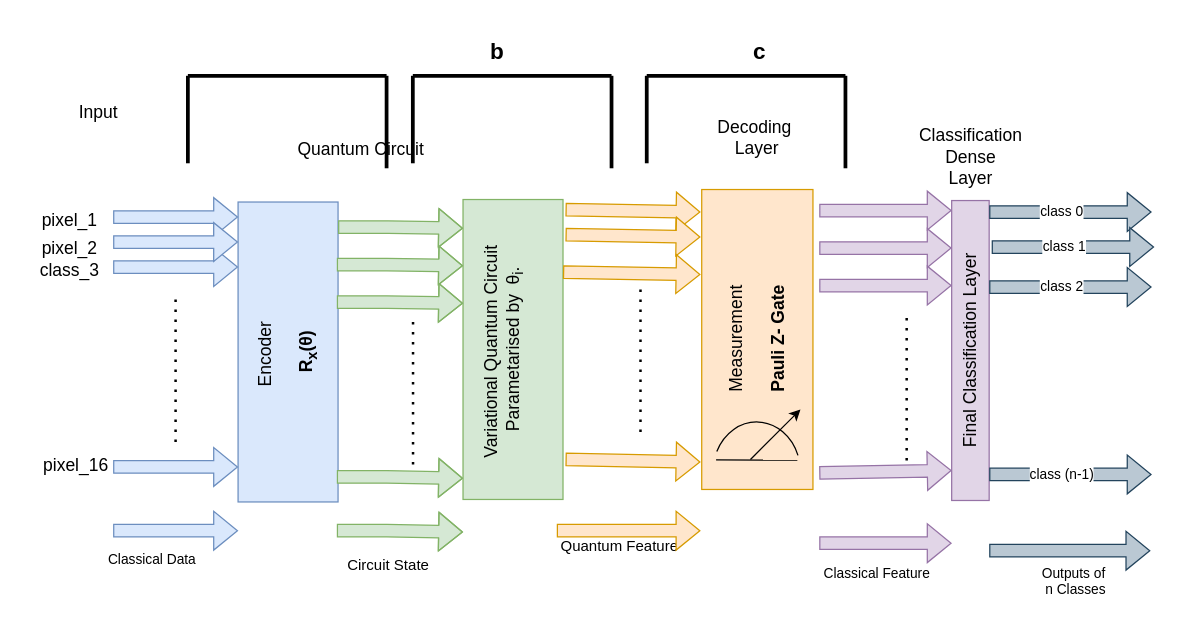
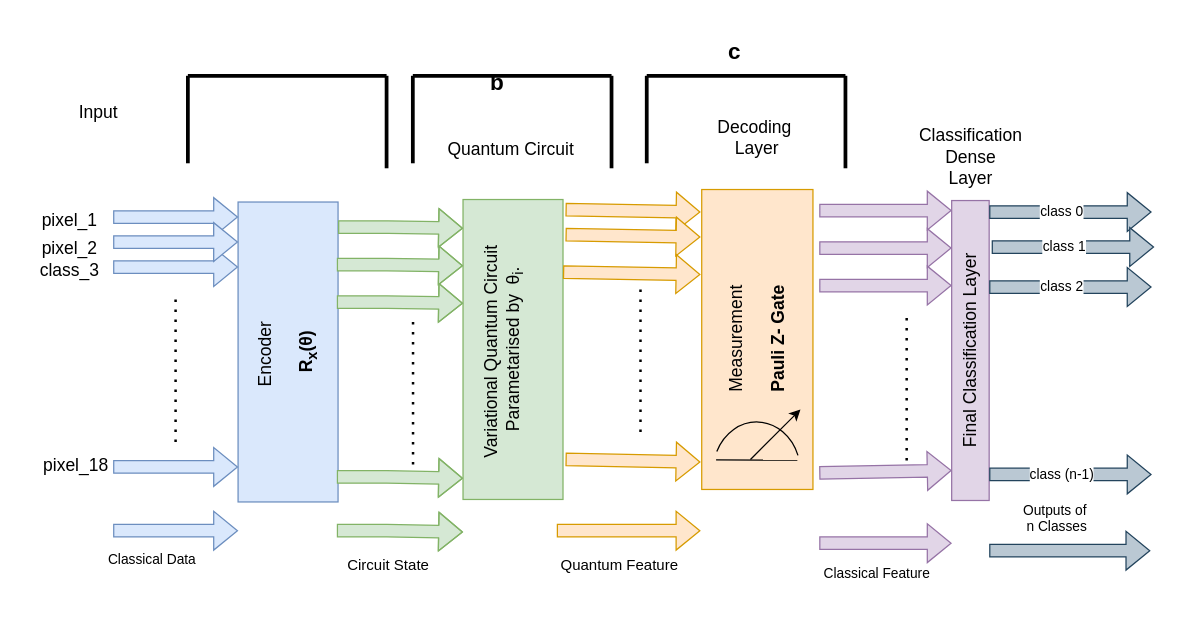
(497, 52) -> (497, 83)
(759, 52) -> (734, 52)
(363, 149) -> (513, 149)
(76, 466) -> (76, 466)
(619, 547) -> (619, 566)
(1076, 581) -> (1057, 518)
